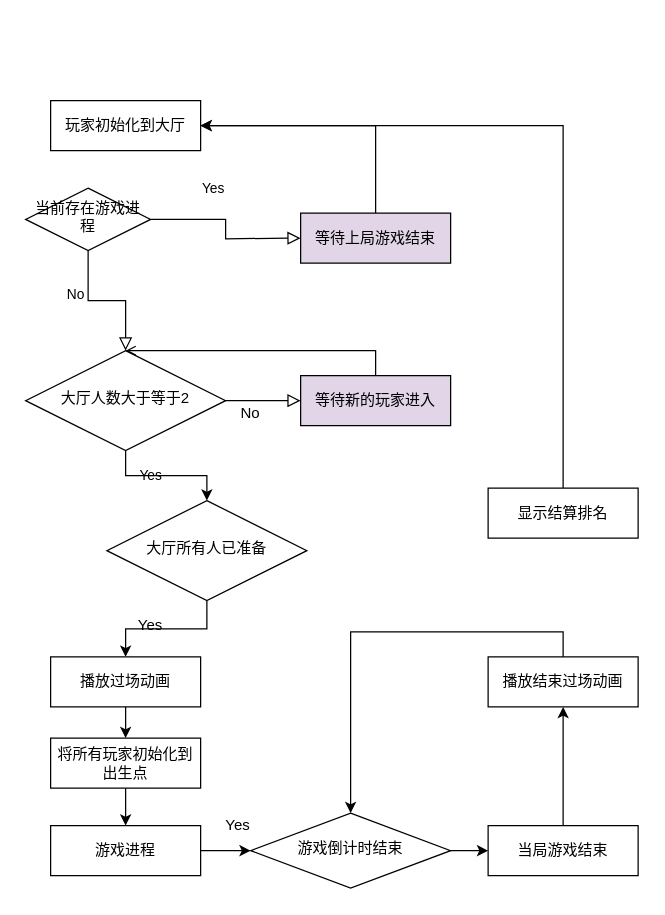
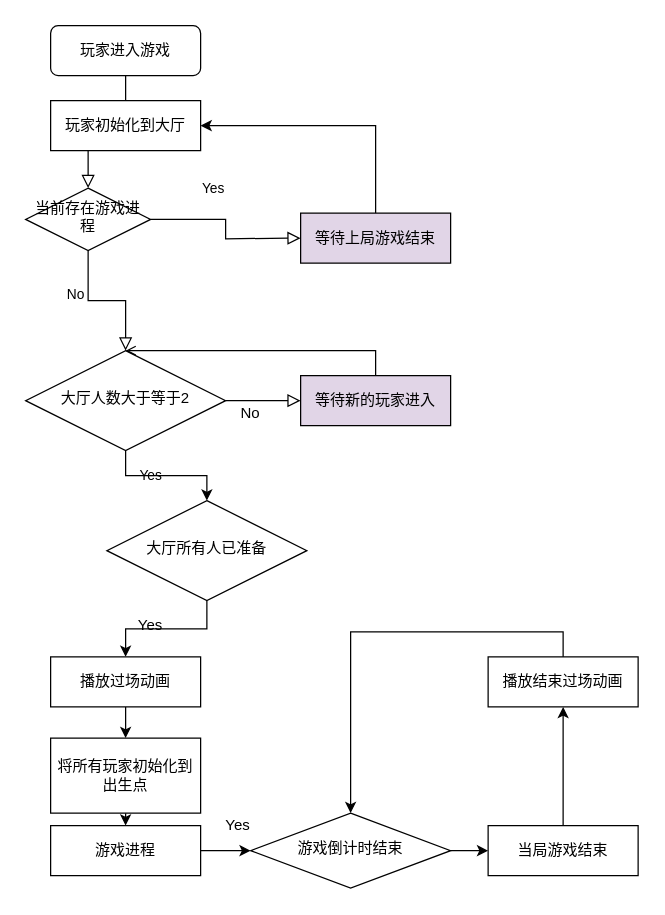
none -> (126, 51)
none -> (88, 162)
(563, 214) -> none
(563, 513) -> none
(126, 763) -> (126, 776)
